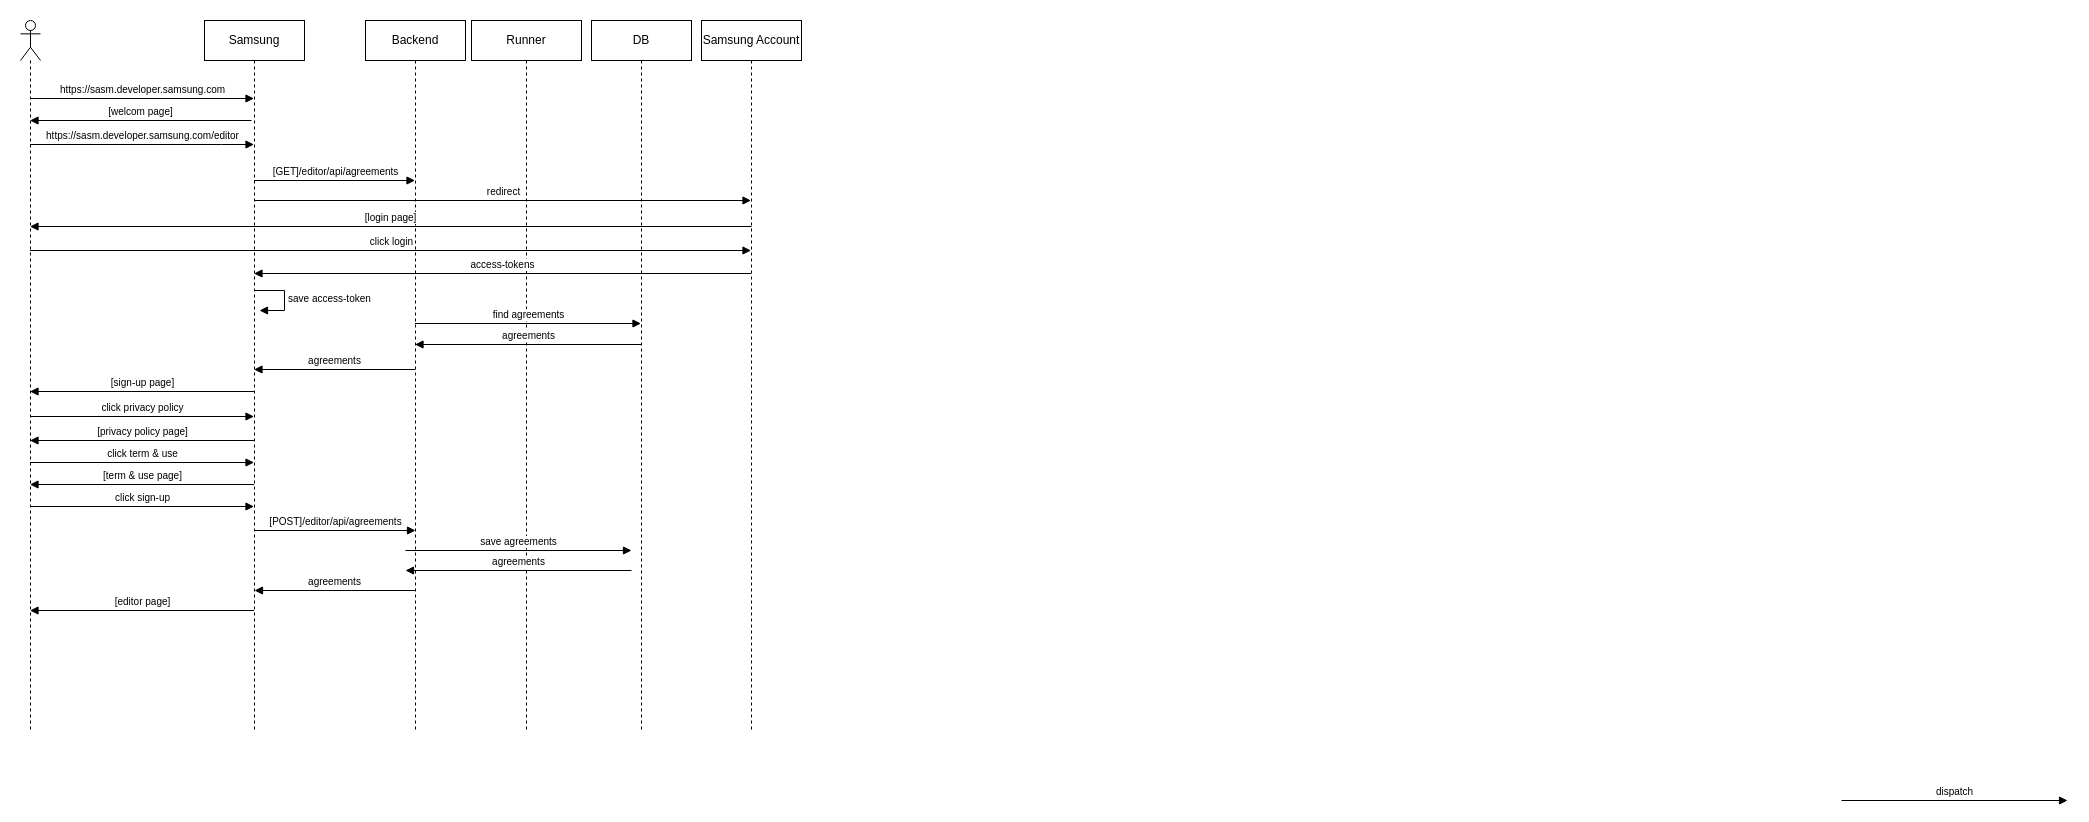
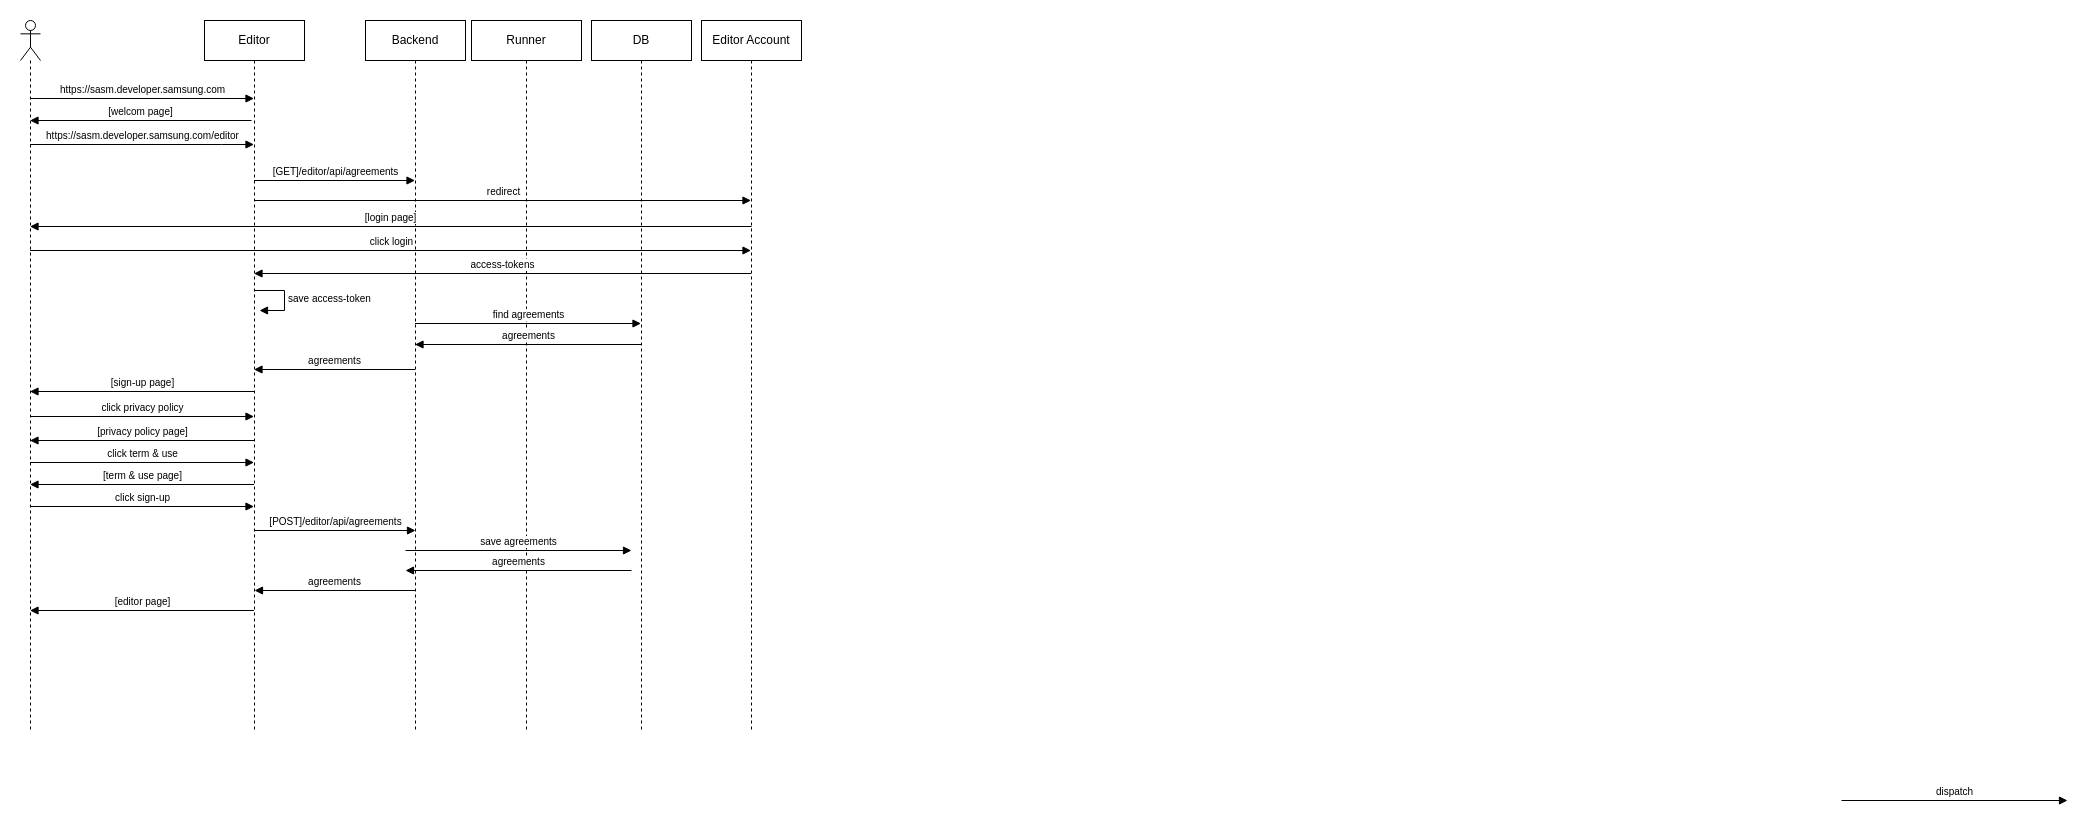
(255, 41) -> (255, 41)
(752, 41) -> (752, 41)
